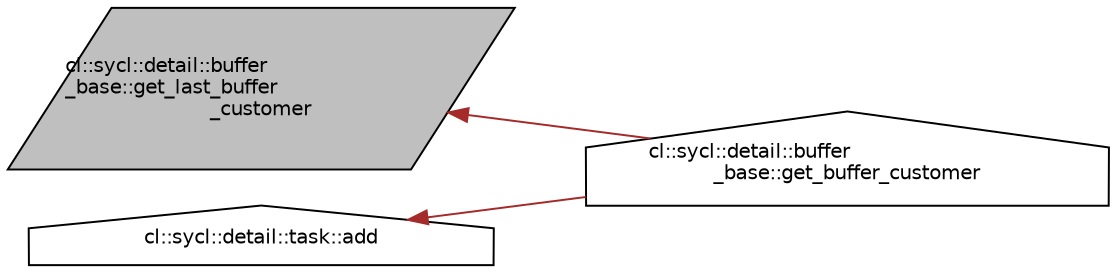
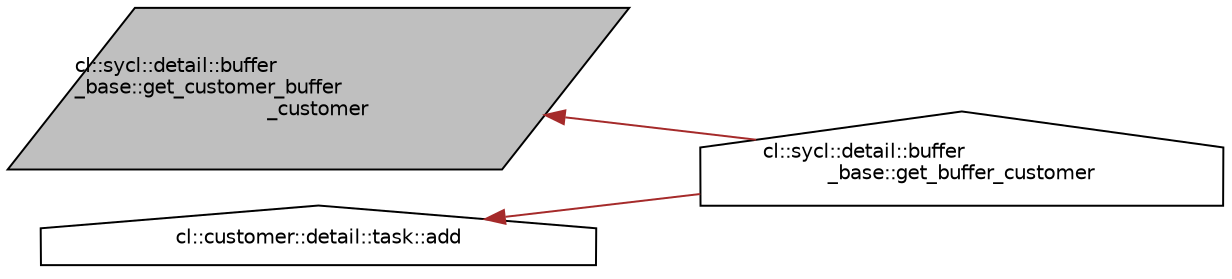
(261, 89) -> (318, 89)
(261, 238) -> (318, 238)
